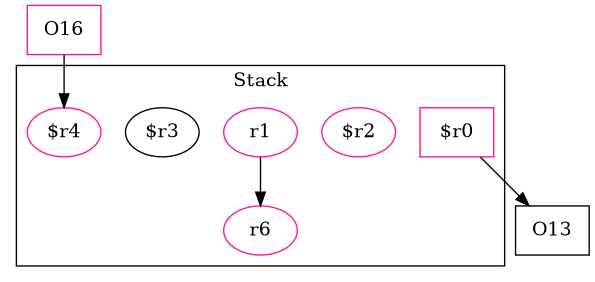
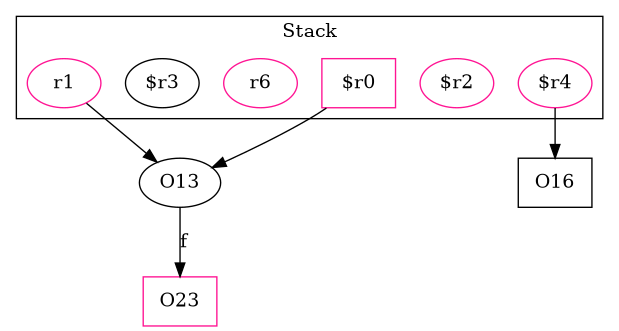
(64, 30) -> (555, 183)
(64, 74) -> (555, 127)
(261, 175) -> (116, 128)
(552, 230) -> (180, 183)
none -> (180, 301)
